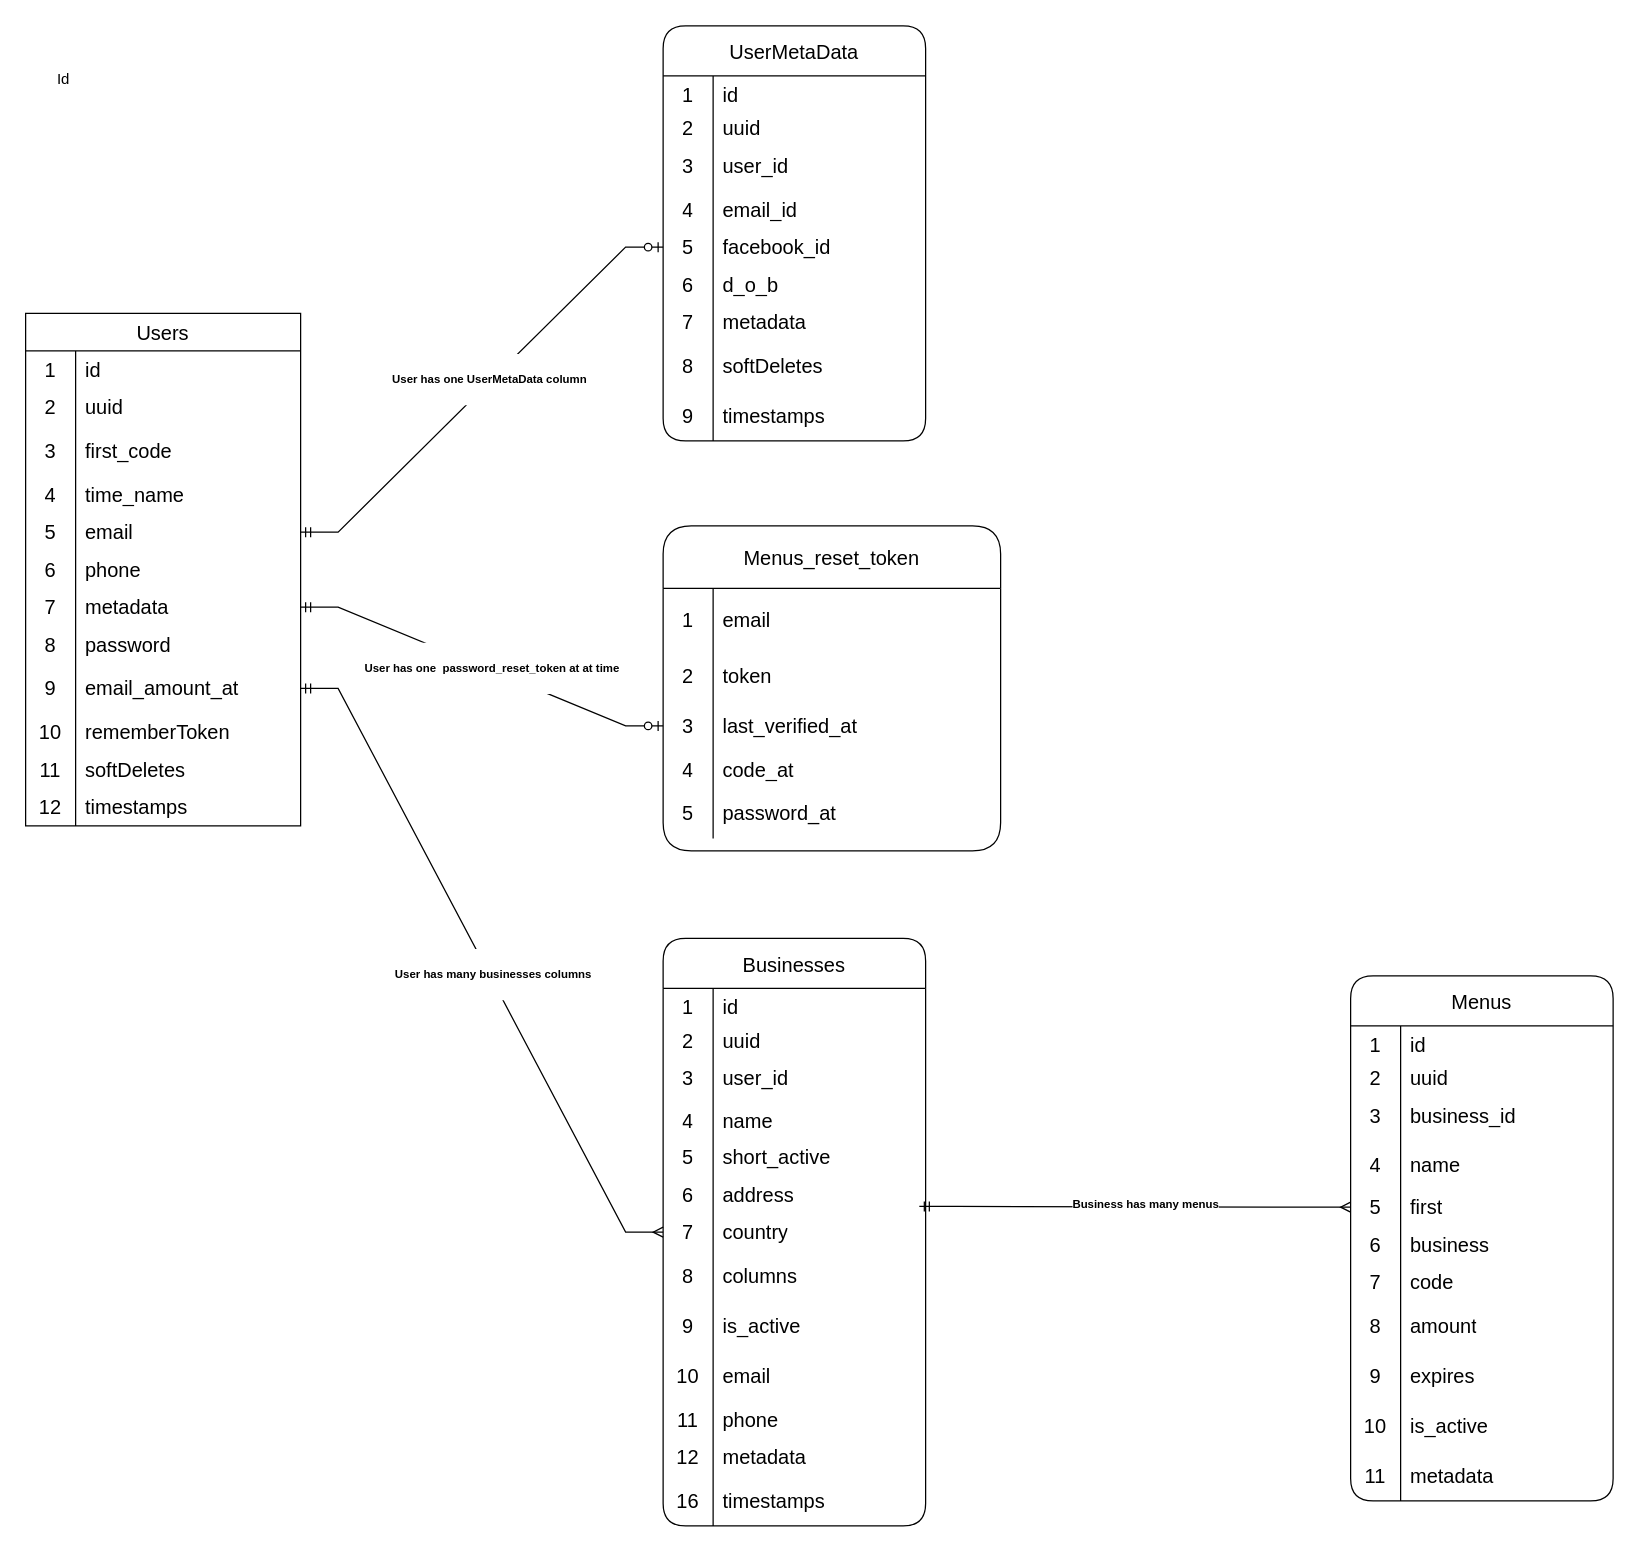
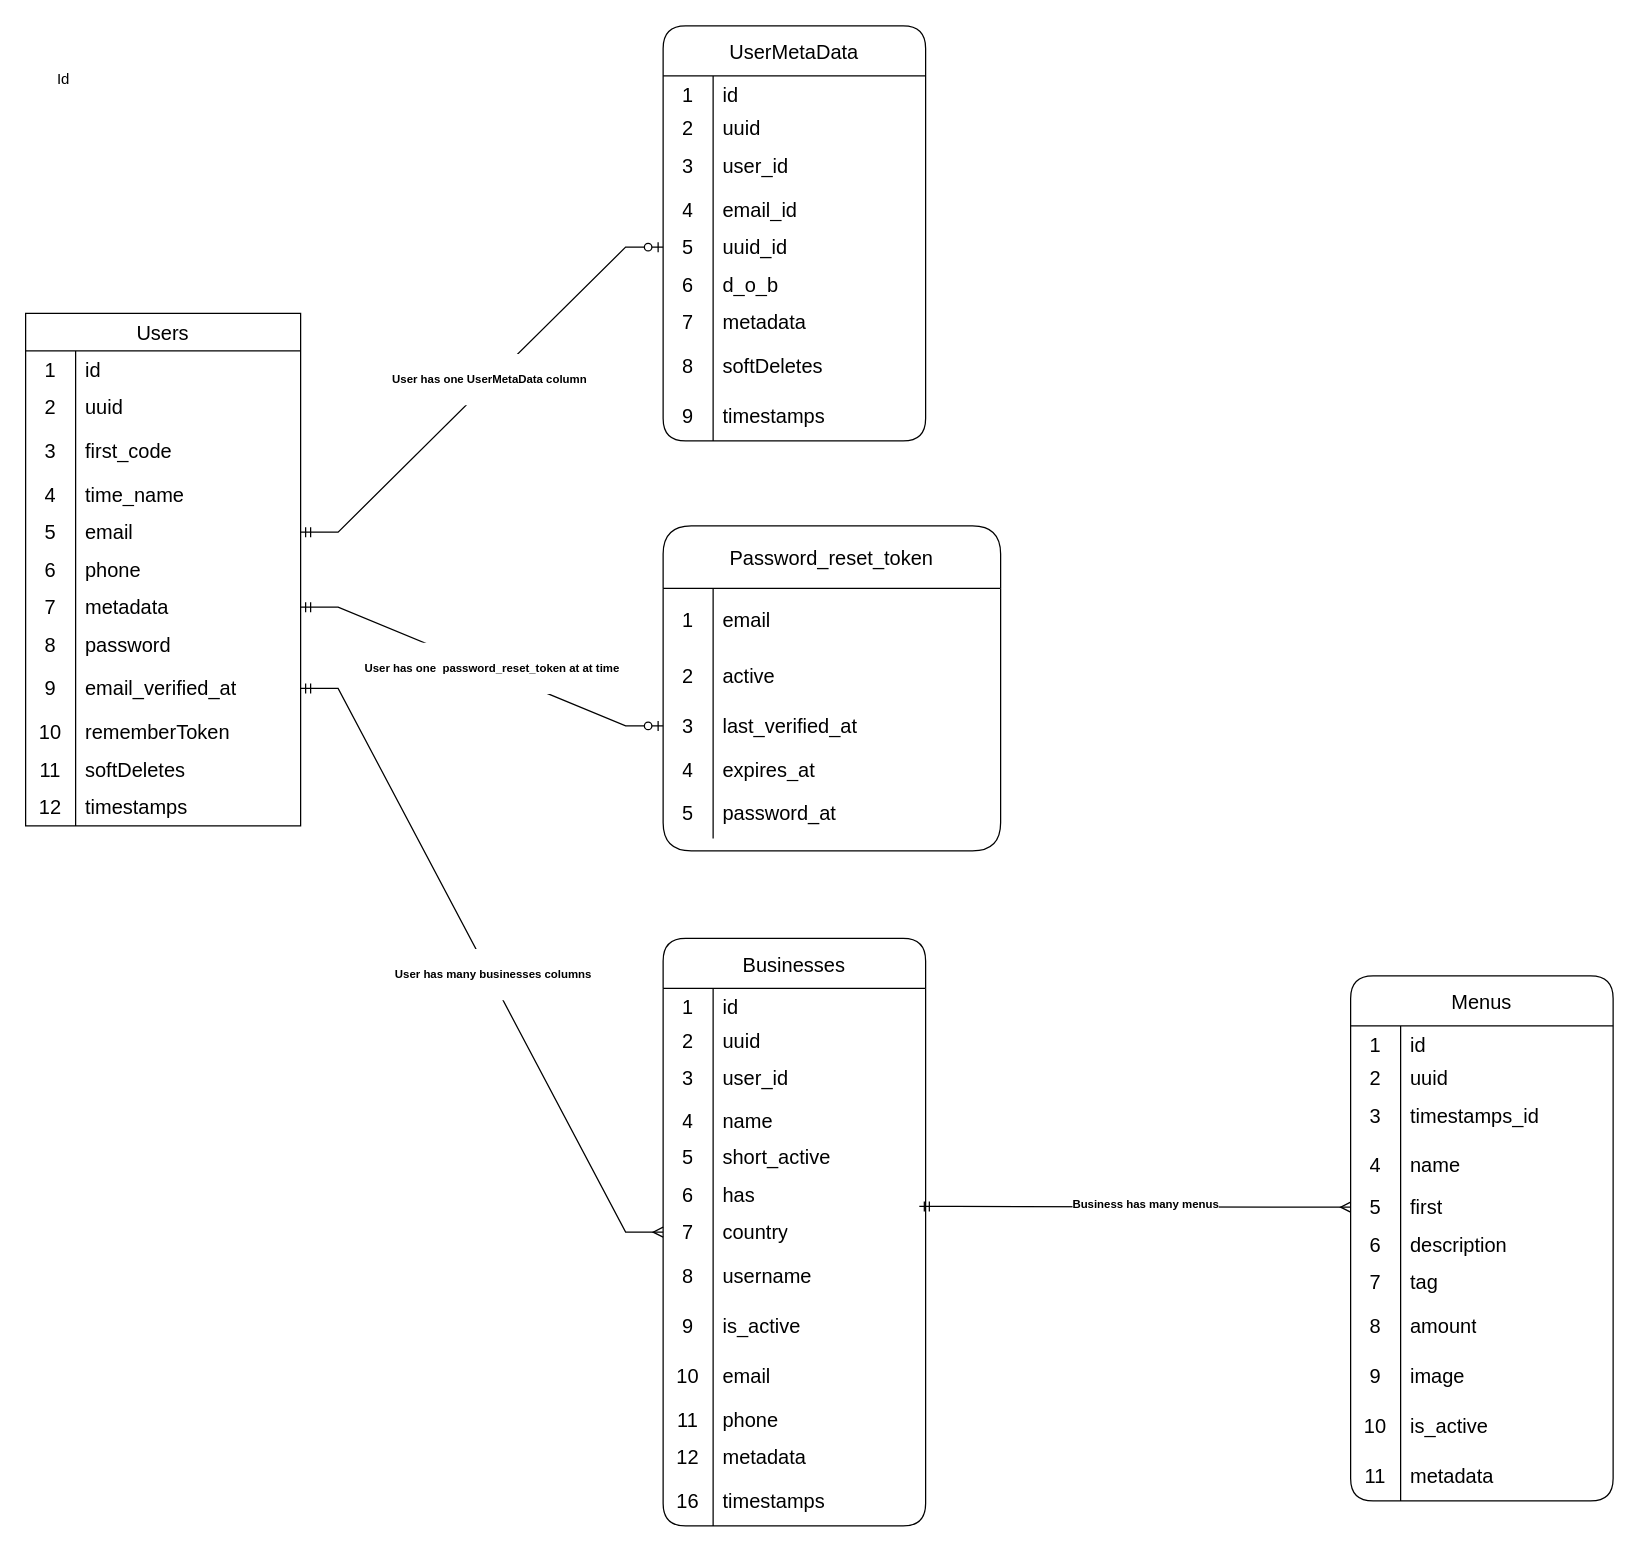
(782, 247) -> (757, 247)
(831, 558) -> (831, 558)
(751, 676) -> (754, 676)
(164, 688) -> (170, 688)
(762, 769) -> (777, 769)
(1467, 1116) -> (1478, 1116)
(762, 1194) -> (740, 1194)
(1453, 1244) -> (1467, 1244)
(760, 1276) -> (768, 1276)
(1433, 1282) -> (1427, 1282)
(1447, 1376) -> (1436, 1376)
